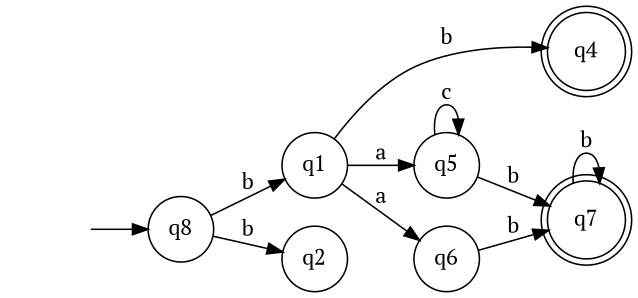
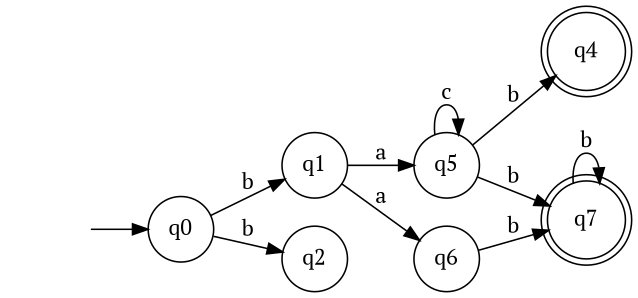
(420, 65) -> (508, 115)
(181, 229) -> (181, 229)
